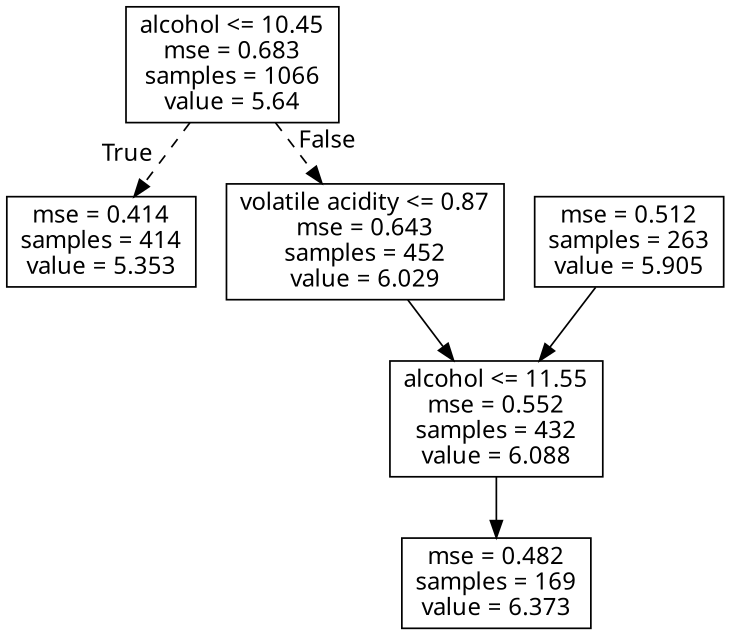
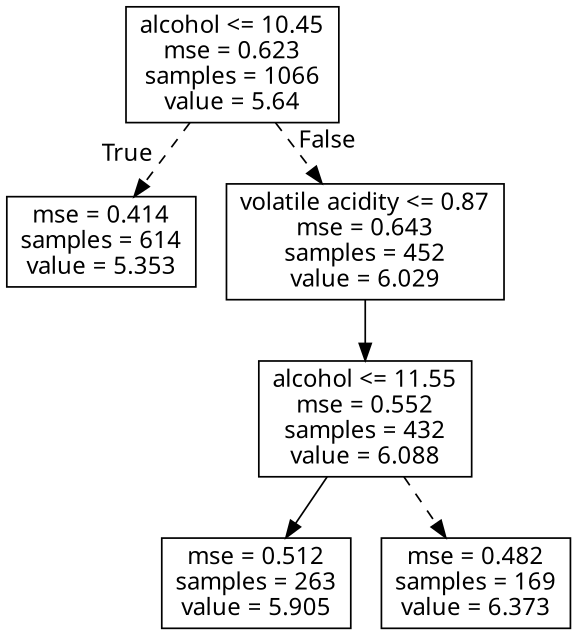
(232, 65) -> (232, 65)
(101, 242) -> (101, 242)
(573, 317) -> (311, 500)
(496, 499) -> (420, 500)
